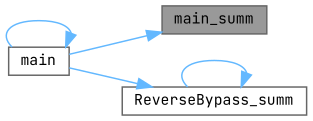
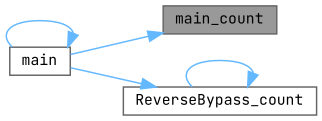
(214, 20) -> (220, 20)
(214, 101) -> (220, 101)
